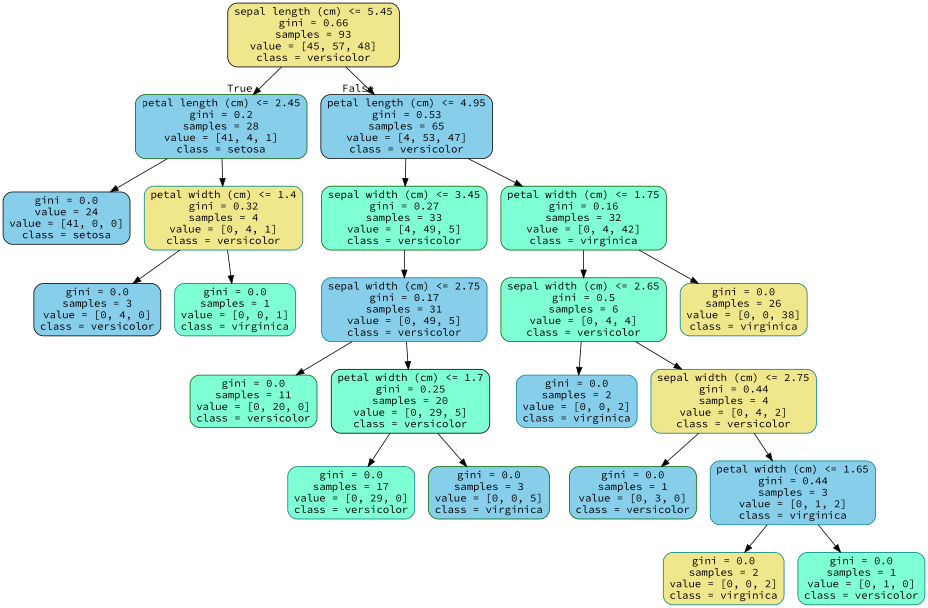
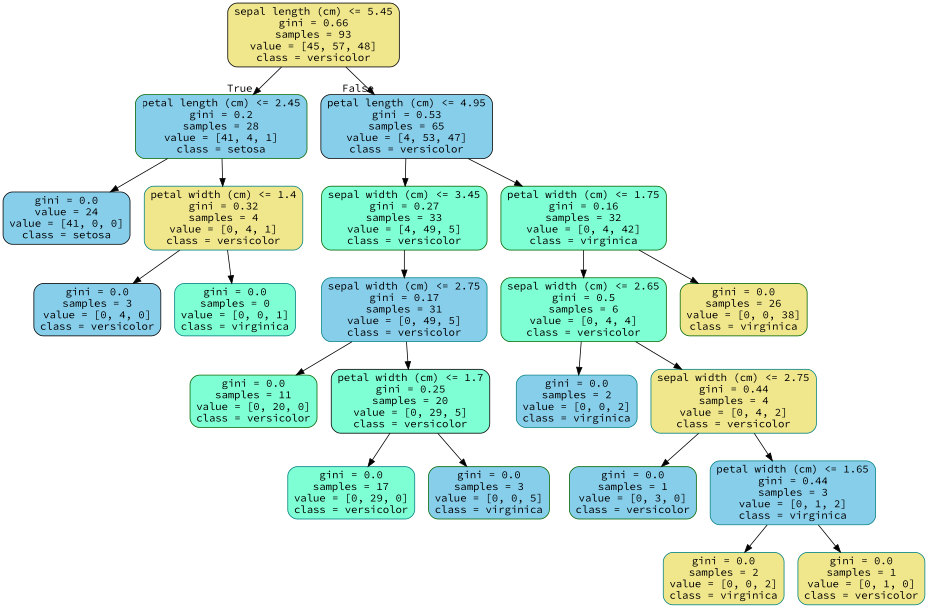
(235, 310) -> (235, 310)
(744, 310) -> (744, 310)
(861, 579) -> (861, 579)
